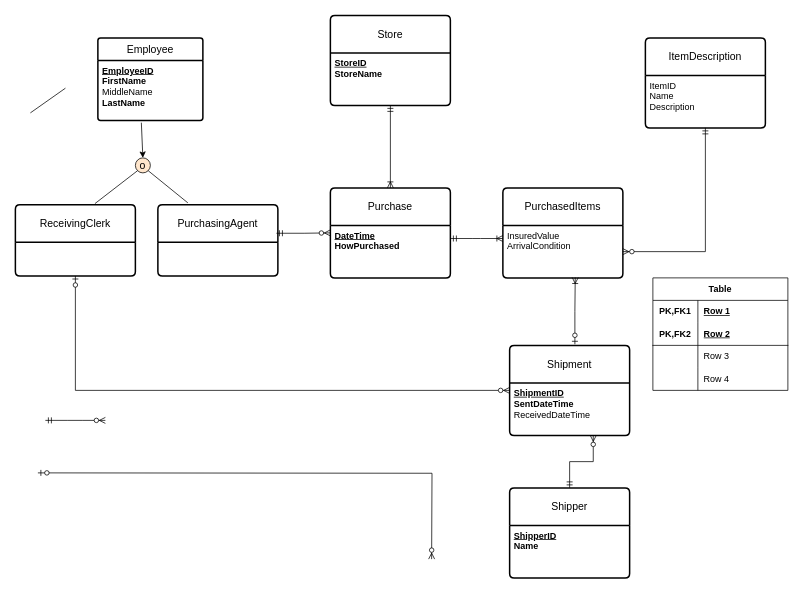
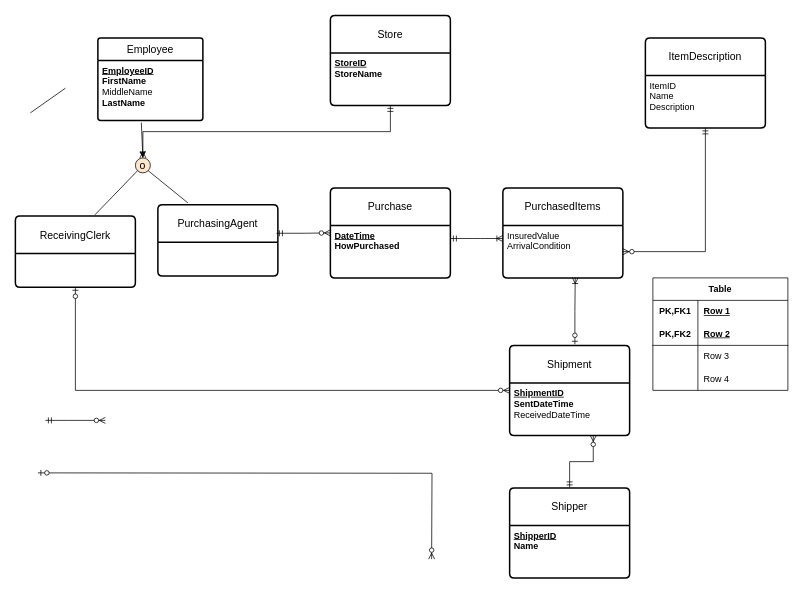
(390, 158) -> (267, 132)
(75, 240) -> (75, 252)
